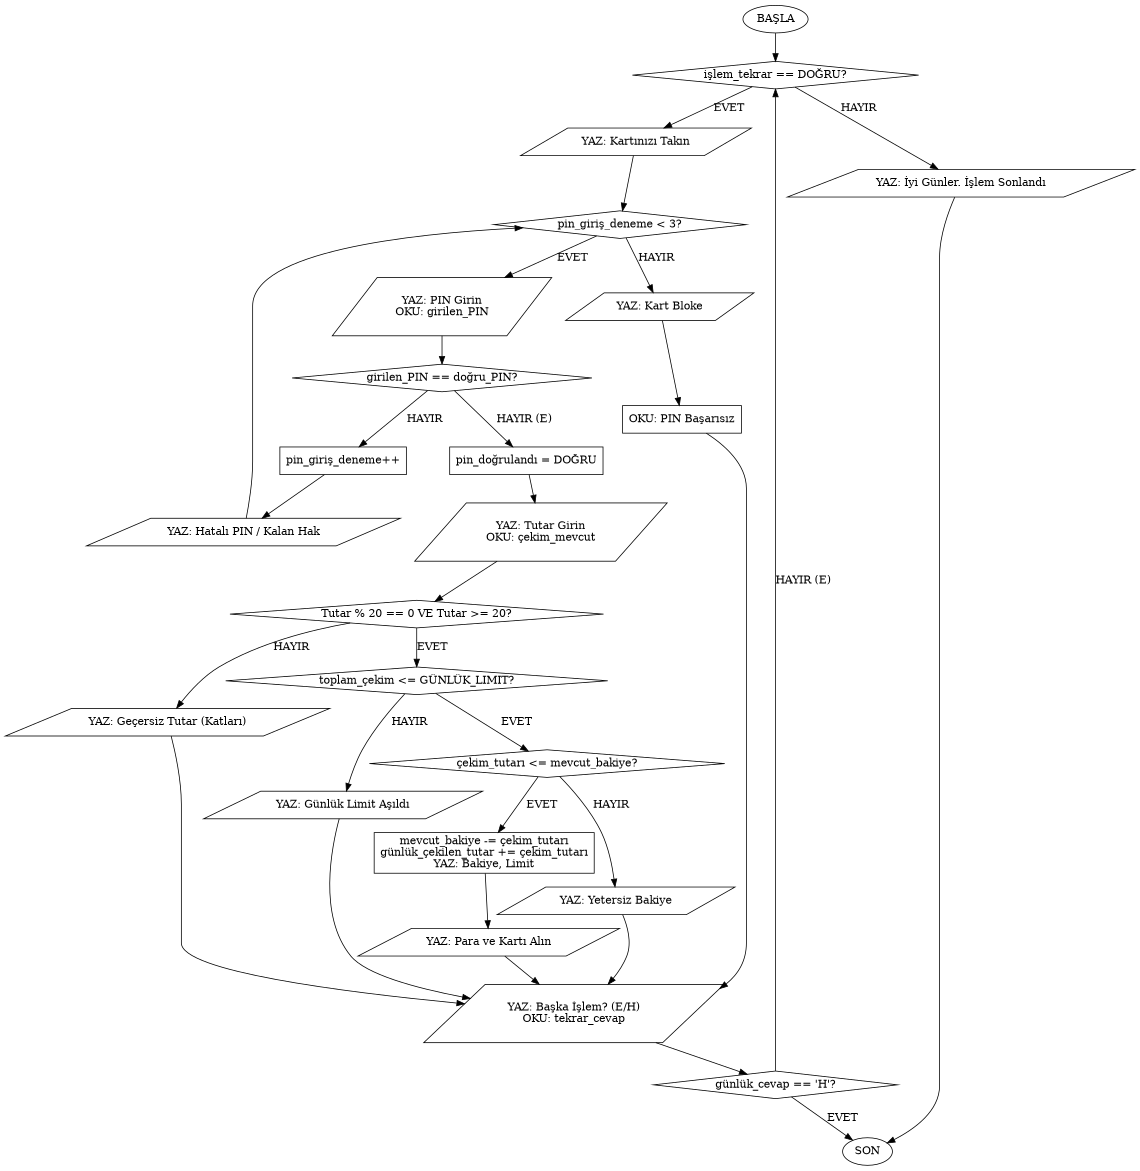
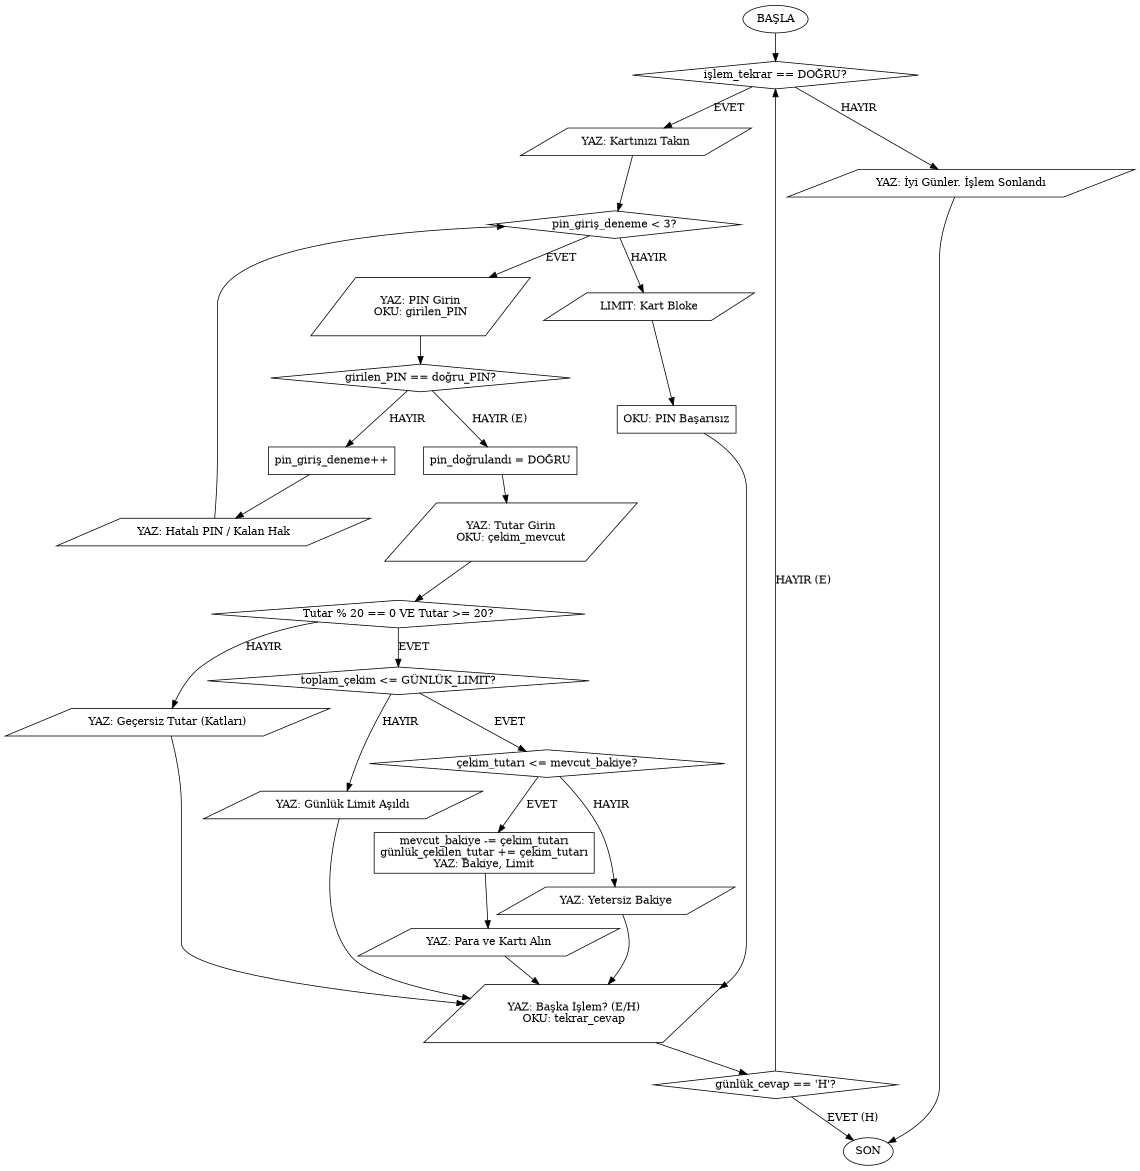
(660, 307) -> (649, 307)
(842, 1118) -> (853, 1118)
